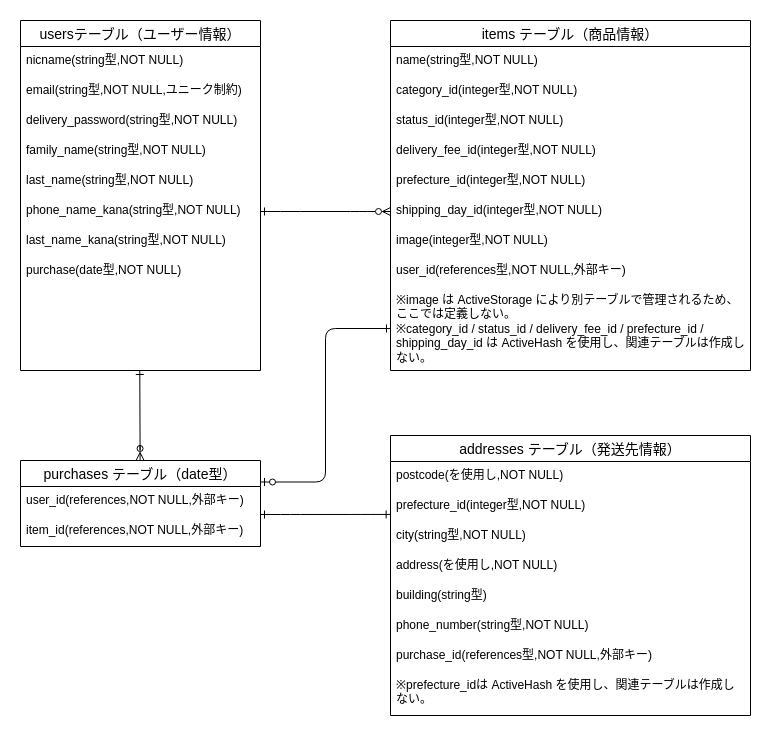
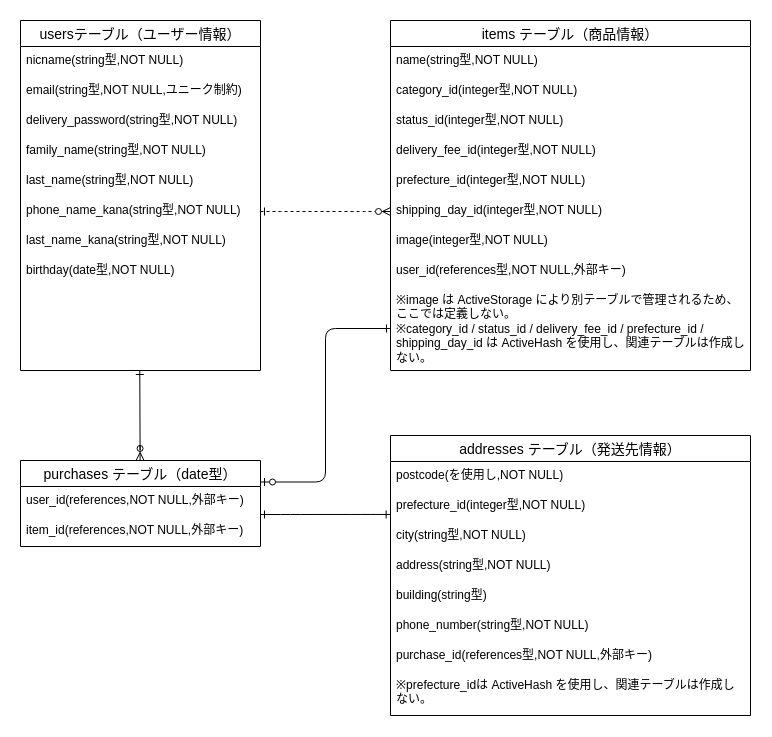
(315, 212) -> (315, 212)
(107, 271) -> (105, 271)
(478, 566) -> (478, 566)
